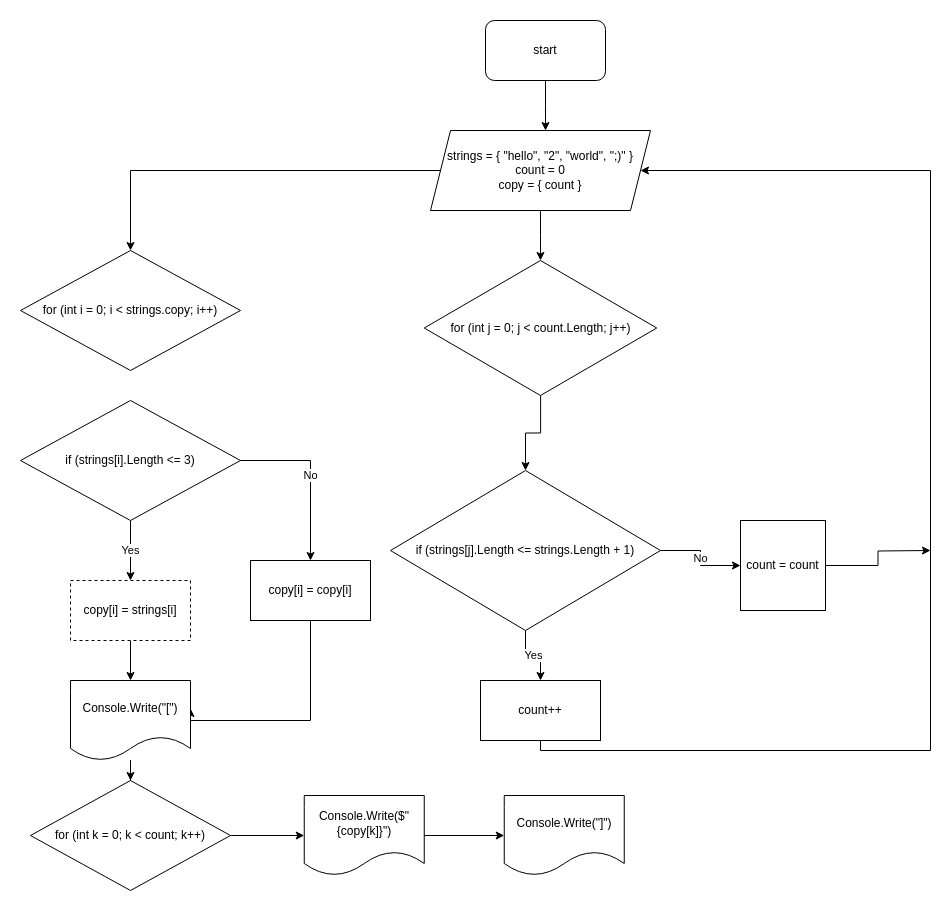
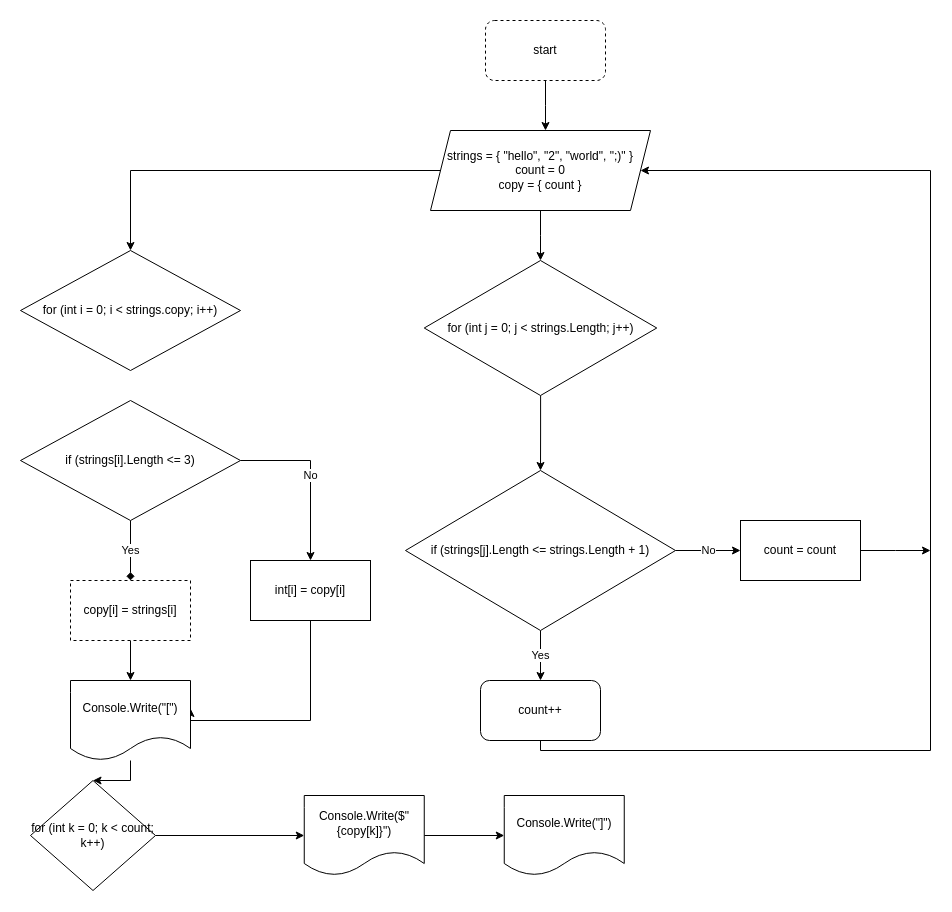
(546, 51) -> (546, 51)
(541, 329) -> (541, 329)
(526, 551) -> (541, 551)
(783, 566) -> (801, 551)
(131, 572) -> (131, 572)
(311, 591) -> (311, 591)
(541, 711) -> (541, 711)
(131, 836) -> (93, 836)
